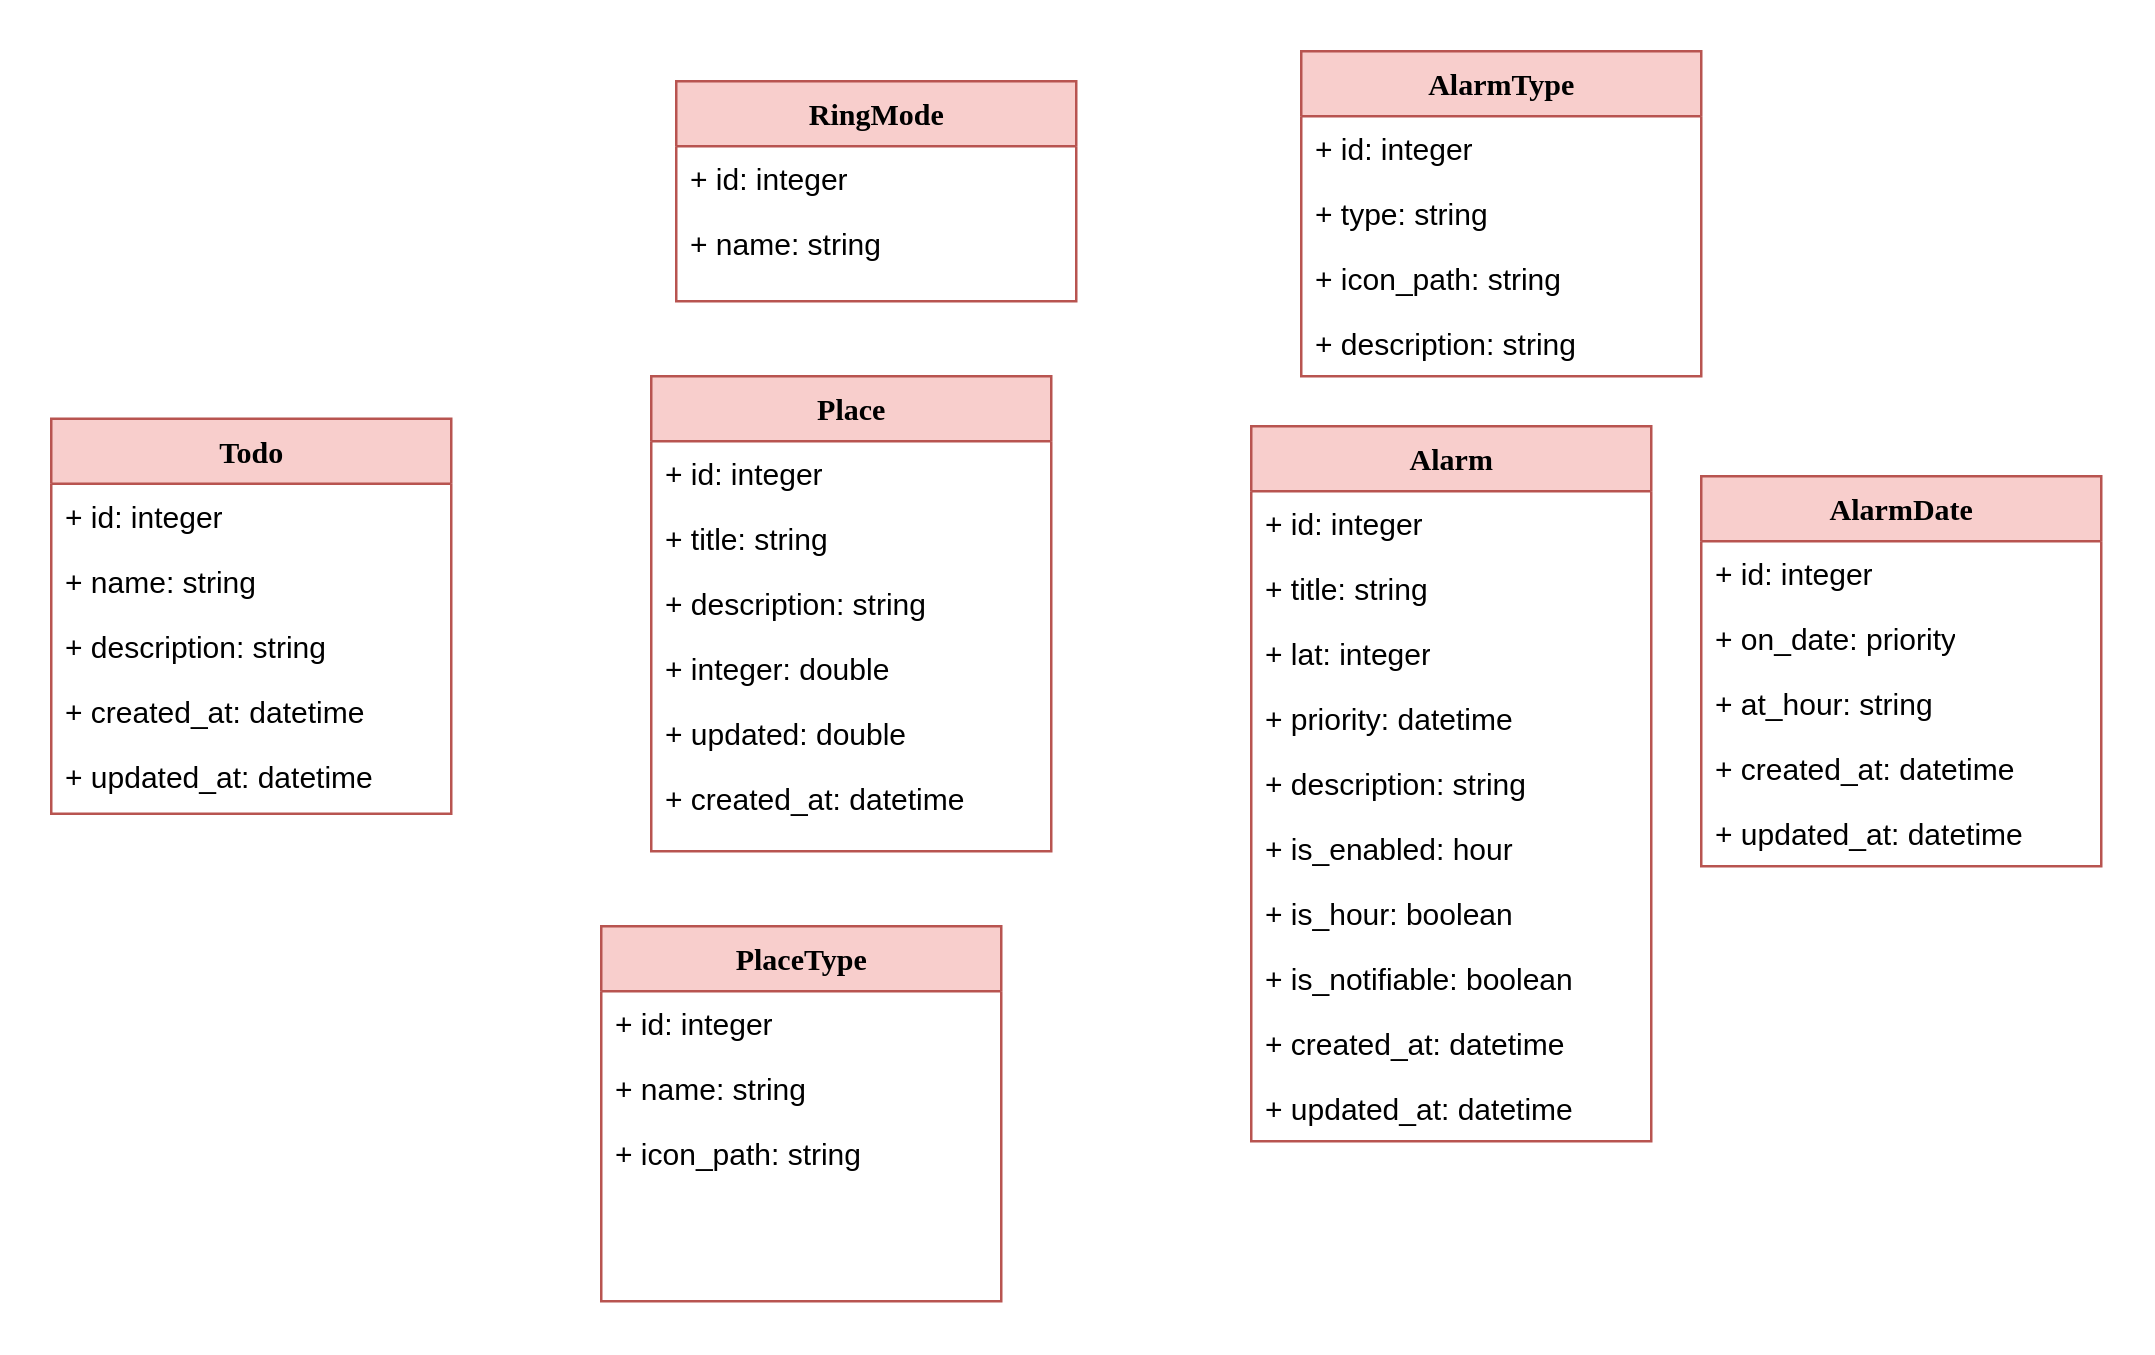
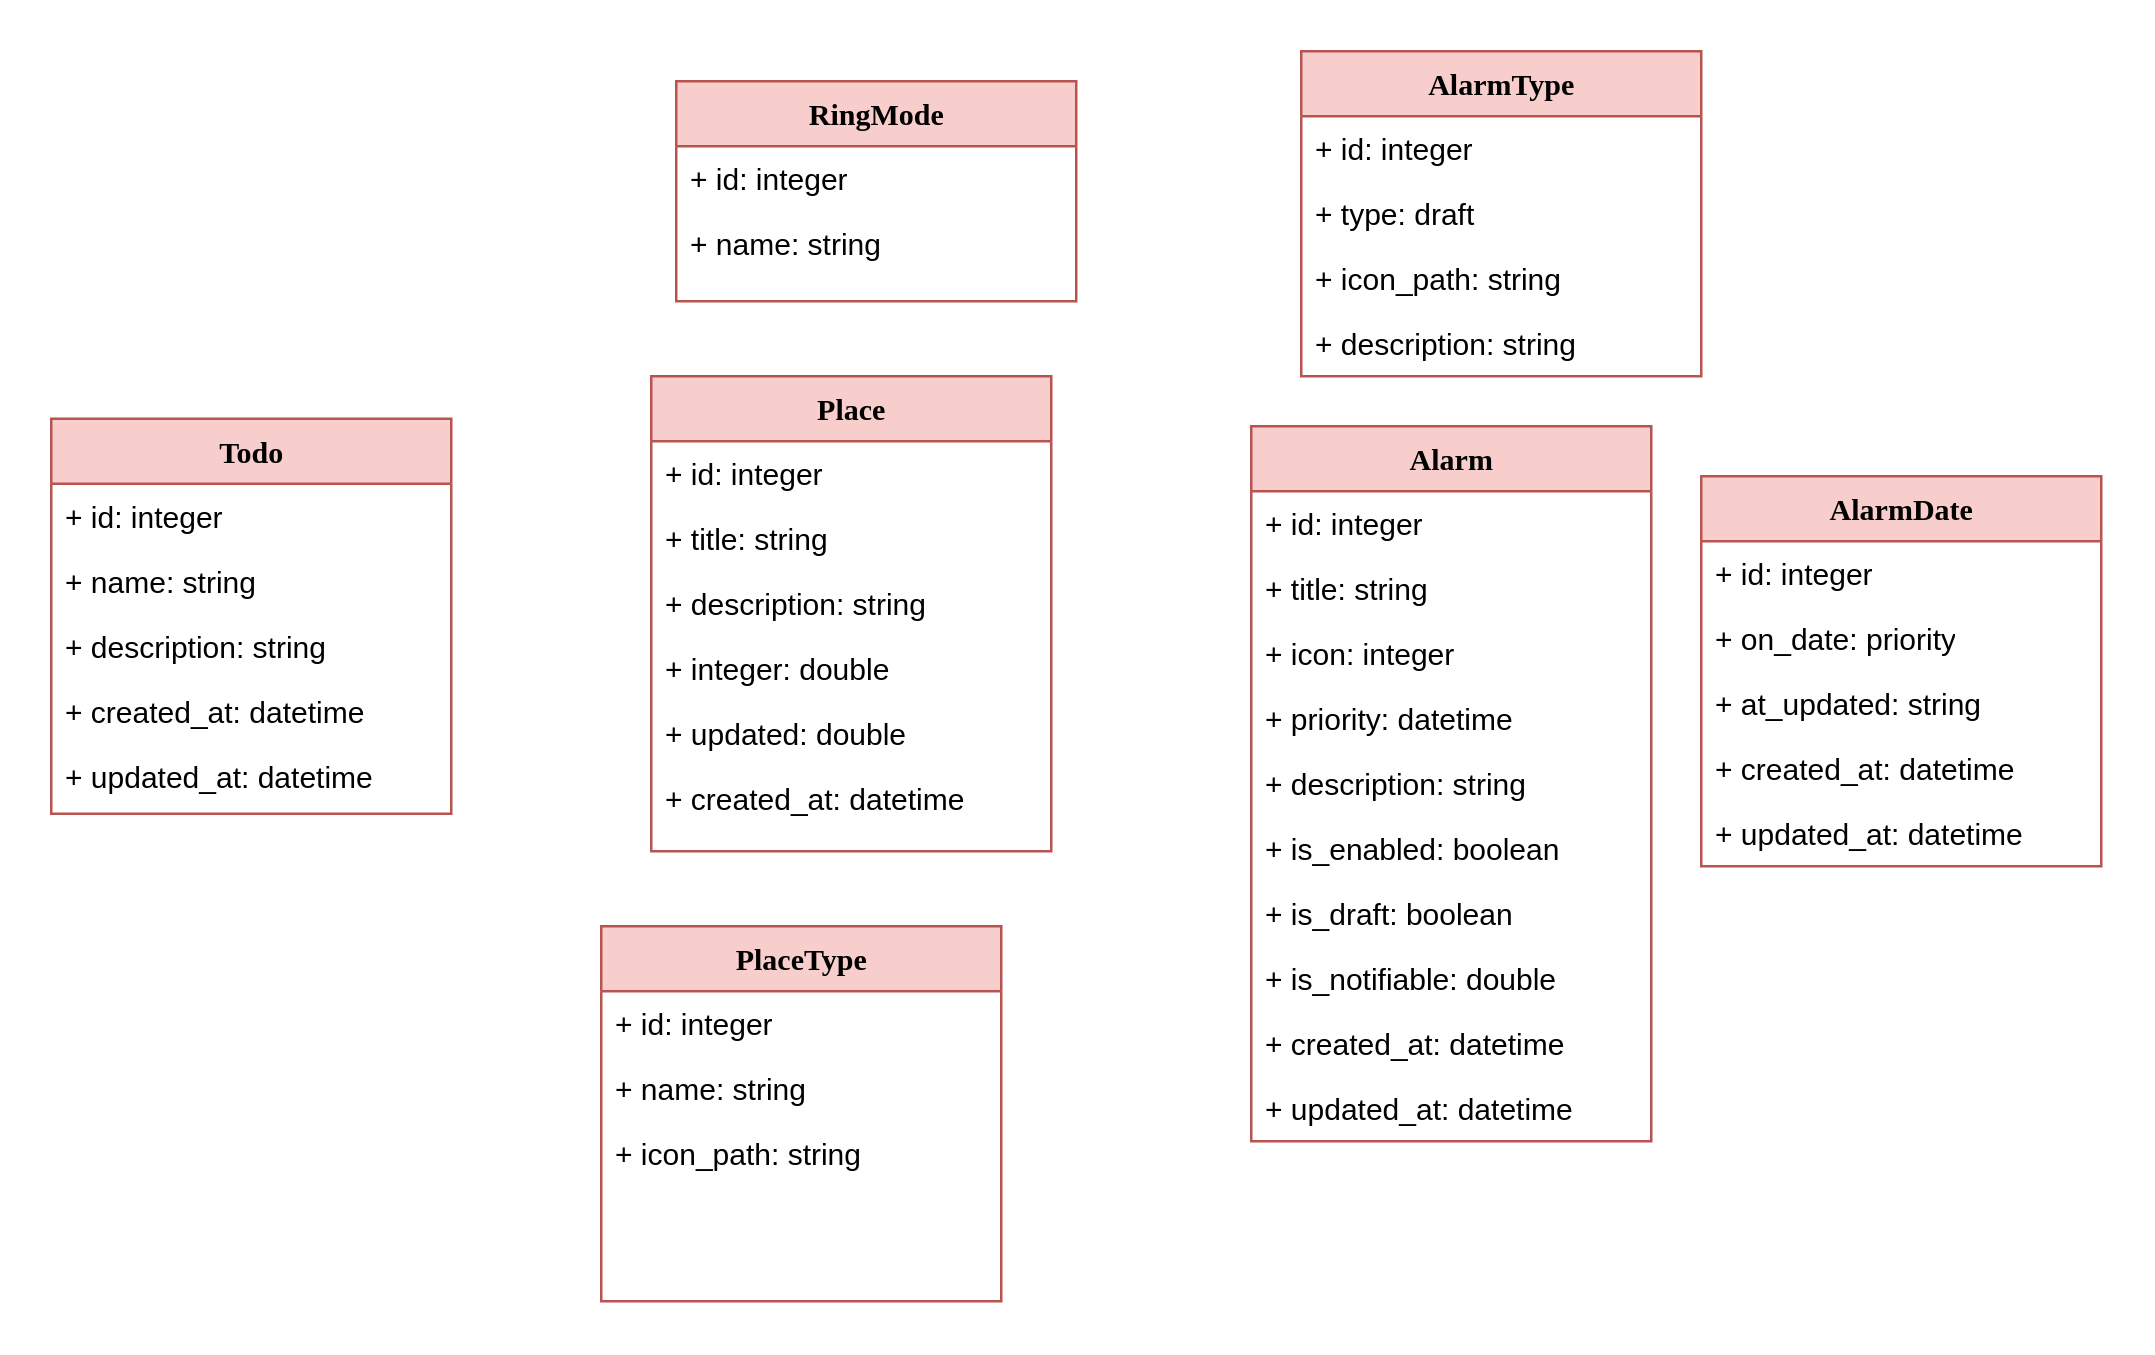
(1418, 217) -> (1414, 217)
(1364, 657) -> (1373, 657)
(1843, 707) -> (1869, 707)
(1398, 852) -> (1419, 852)
(1398, 917) -> (1406, 917)
(1437, 982) -> (1428, 982)
